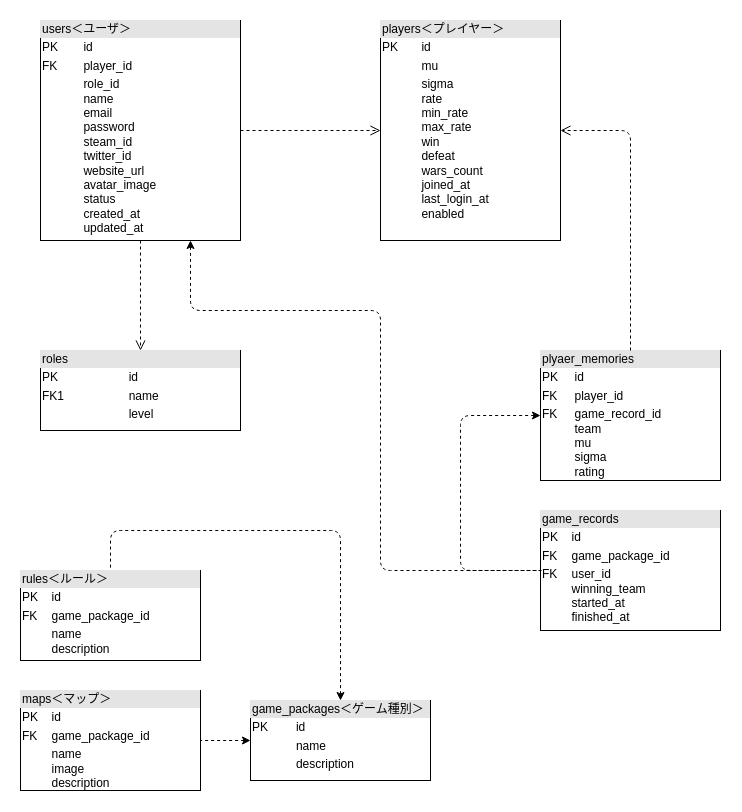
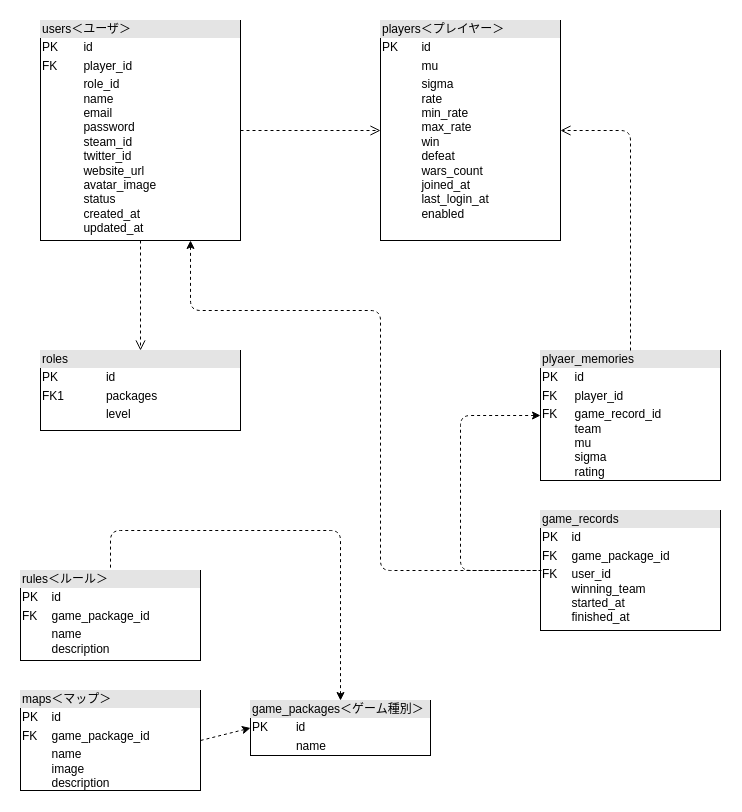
(64, 379) -> (77, 379)
(341, 741) -> (341, 728)
